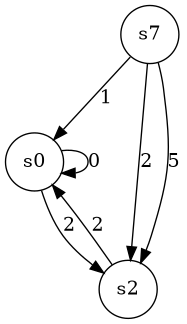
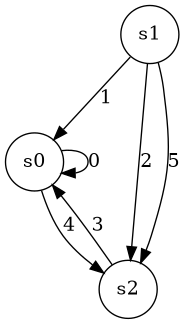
(150, 35) -> (150, 35)
(70, 226) -> (70, 226)
(98, 226) -> (98, 226)
